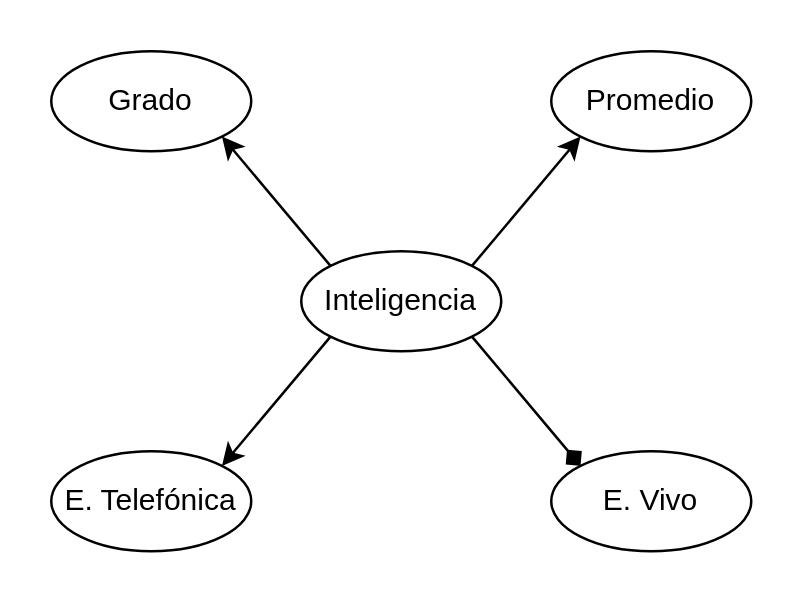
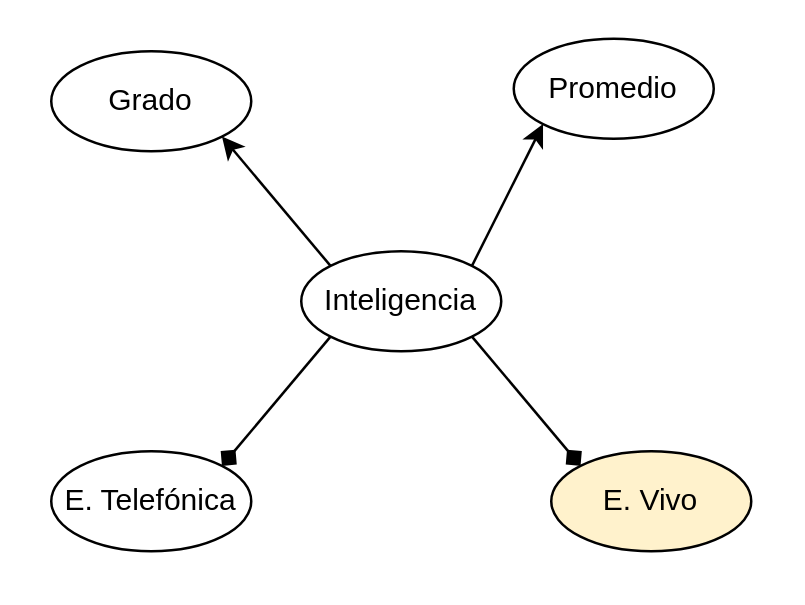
(651, 101) -> (614, 89)
(234, 451) -> (235, 450)
(651, 501) -> (651, 501)
